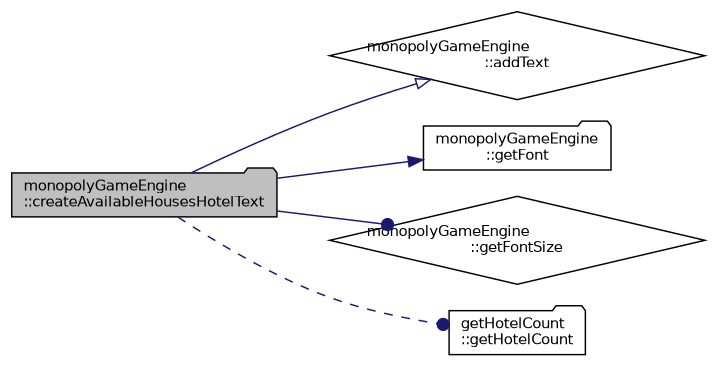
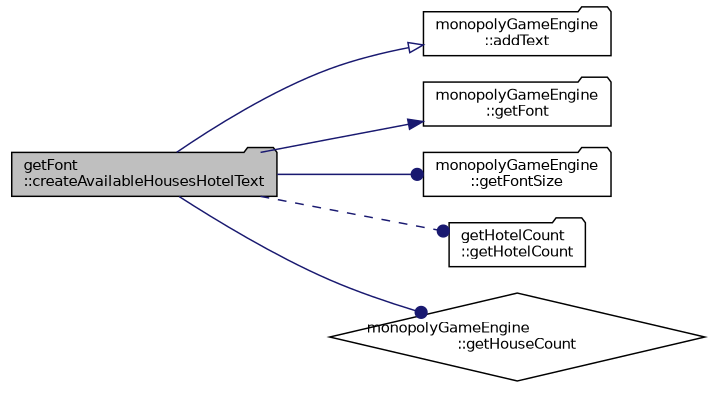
(517, 56) -> (517, 34)
(144, 195) -> (144, 174)
(517, 240) -> (517, 174)
none -> (517, 337)
